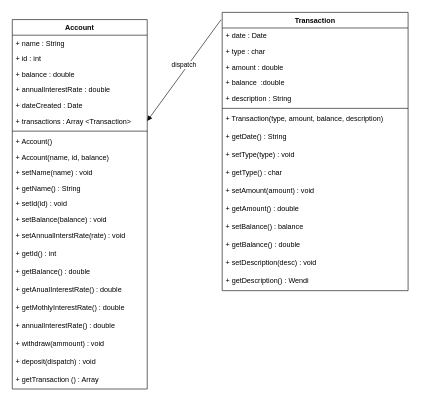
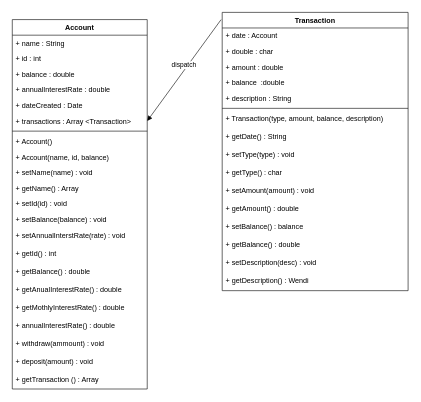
(248, 36) -> (254, 36)
(248, 52) -> (251, 52)
(51, 188) -> (50, 188)
(61, 361) -> (58, 361)
